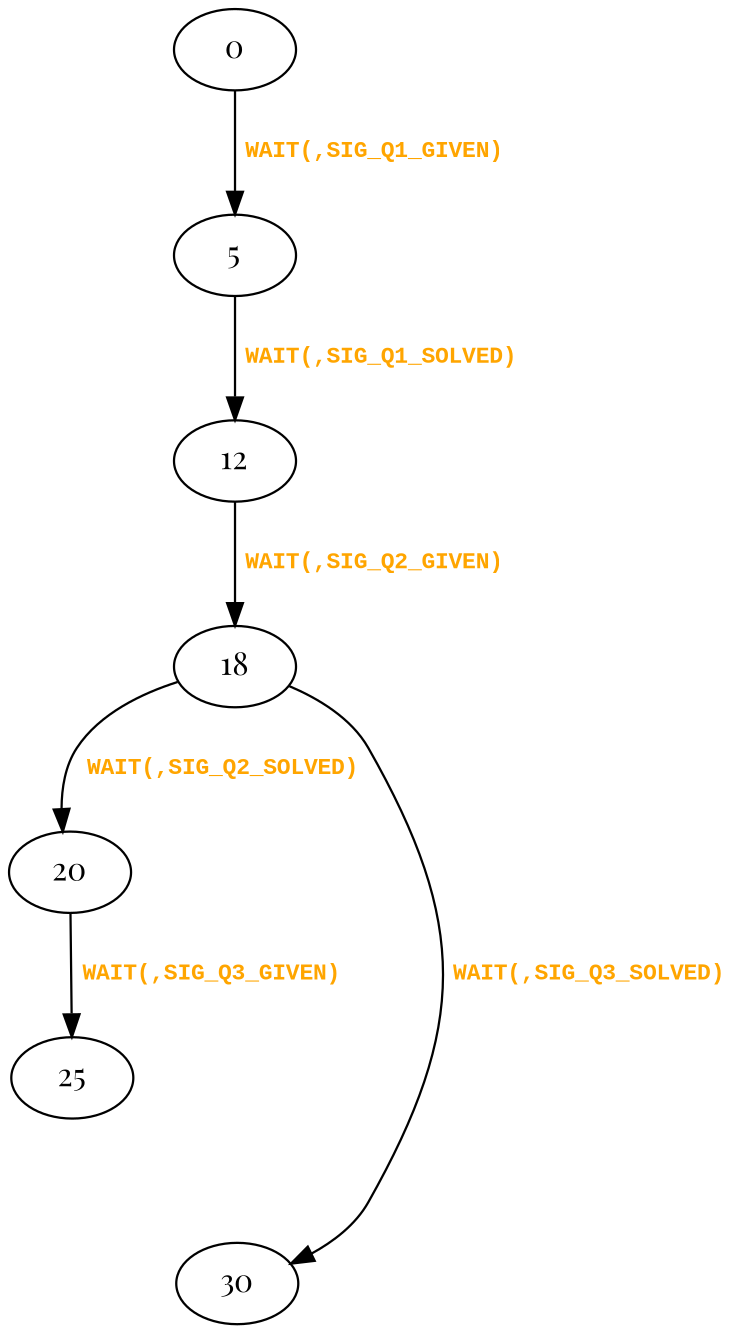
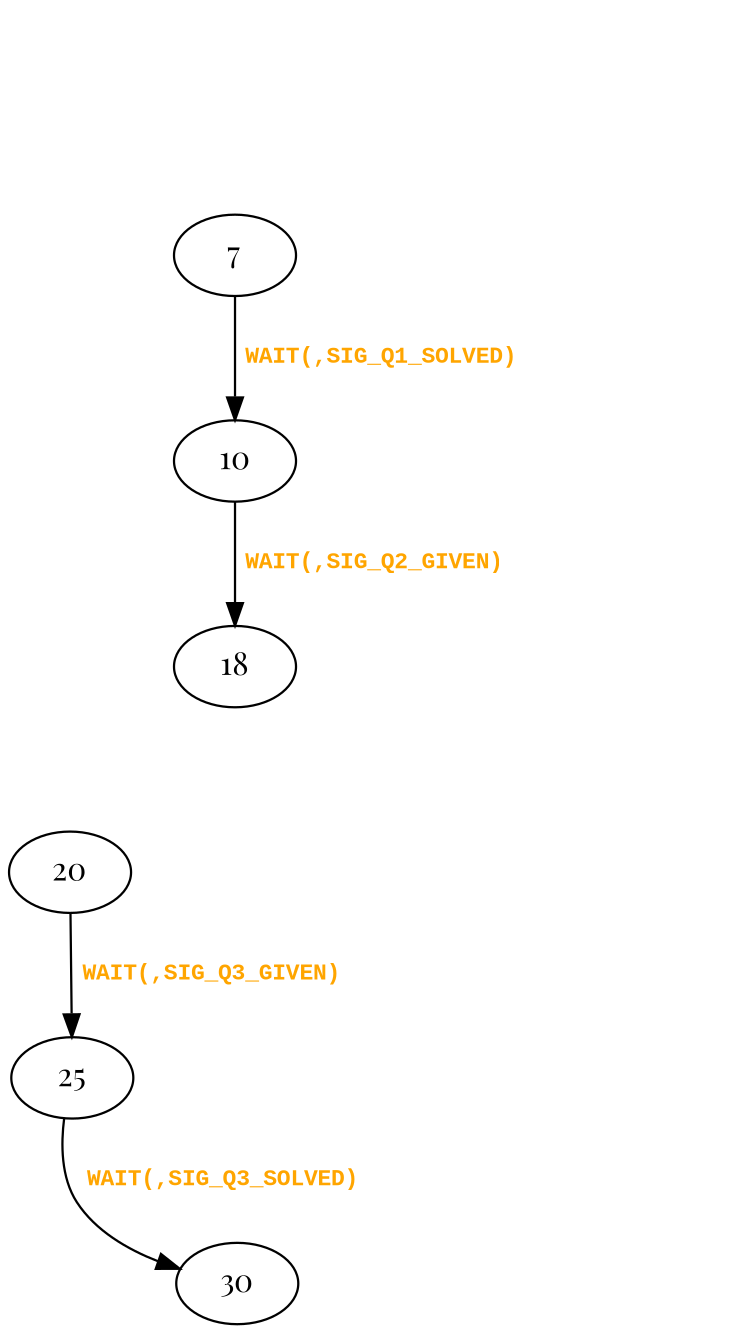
(235, 50) -> none
(235, 255) -> (235, 255)
(235, 461) -> (235, 461)
(96, 726) -> none
(442, 963) -> (81, 1208)
